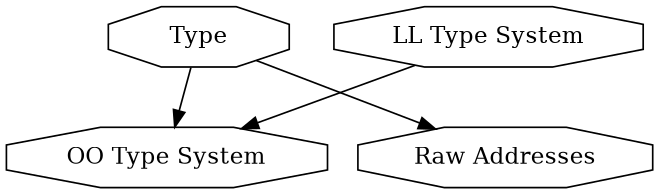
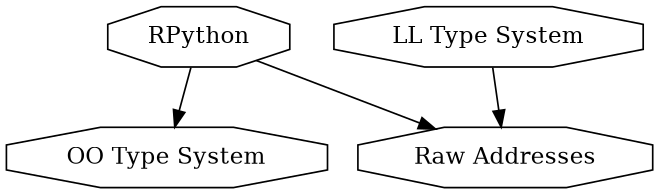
(199, 37) -> (199, 37)
(325, 98) -> (496, 89)
